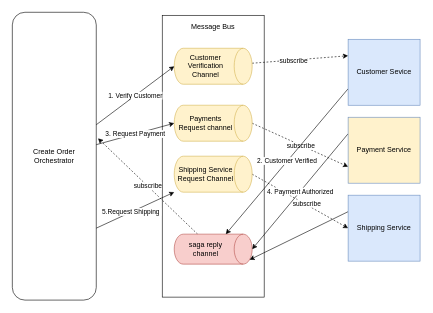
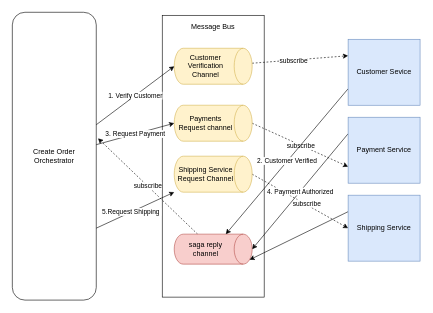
(384, 150) -> (384, 150)
